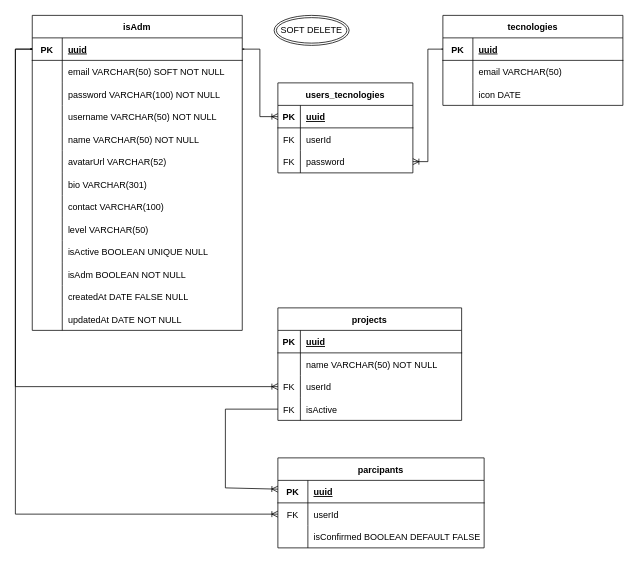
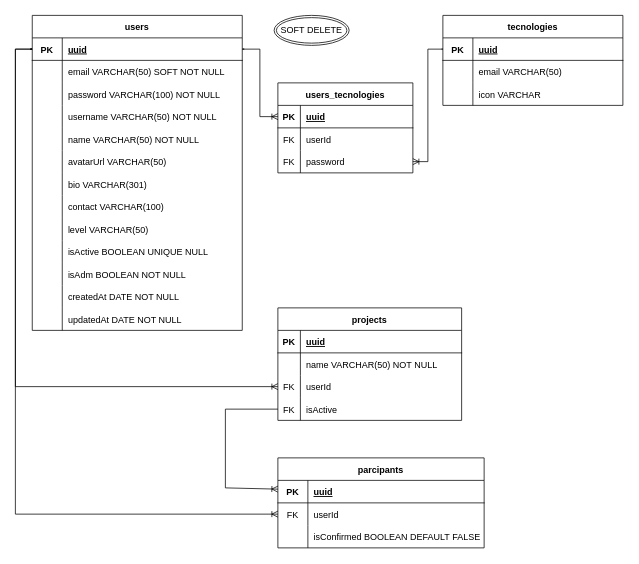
(137, 27) -> (137, 27)
(499, 95) -> (506, 95)
(118, 162) -> (118, 162)
(127, 297) -> (122, 297)
